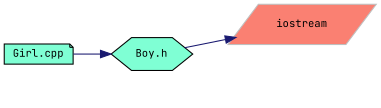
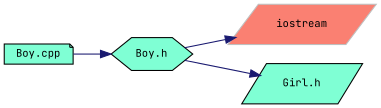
(39, 54) -> (39, 54)
none -> (302, 84)
